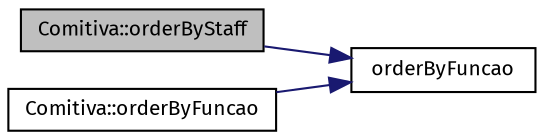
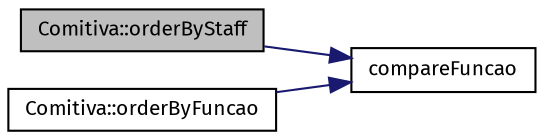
(443, 70) -> (443, 70)
